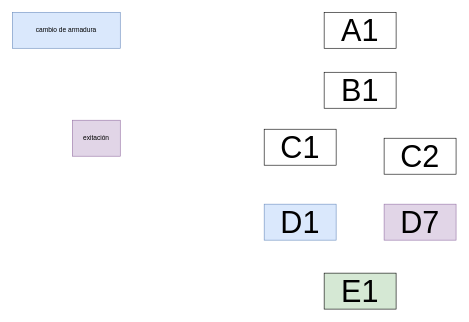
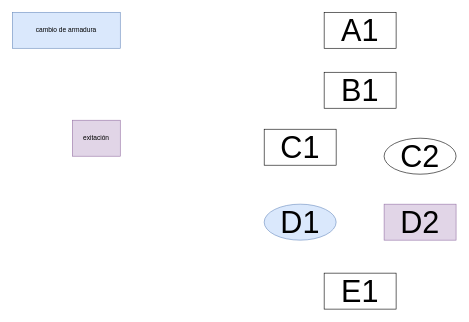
(420, 156) -> (420, 156)
(300, 222) -> (300, 222)
(420, 222) -> (420, 222)
(360, 291) -> (360, 291)
